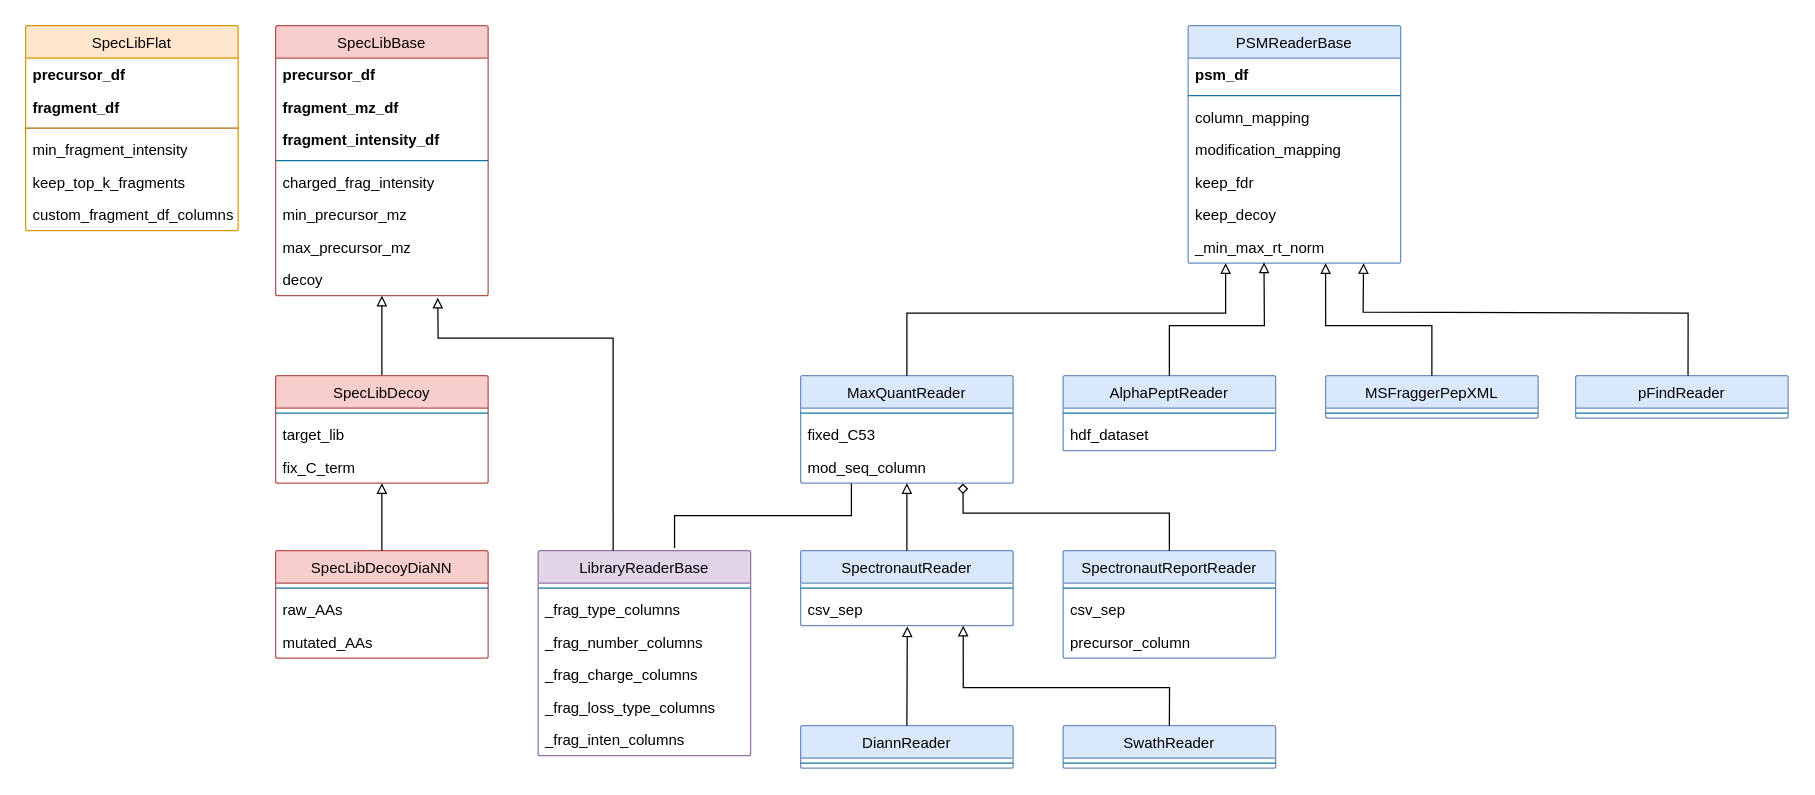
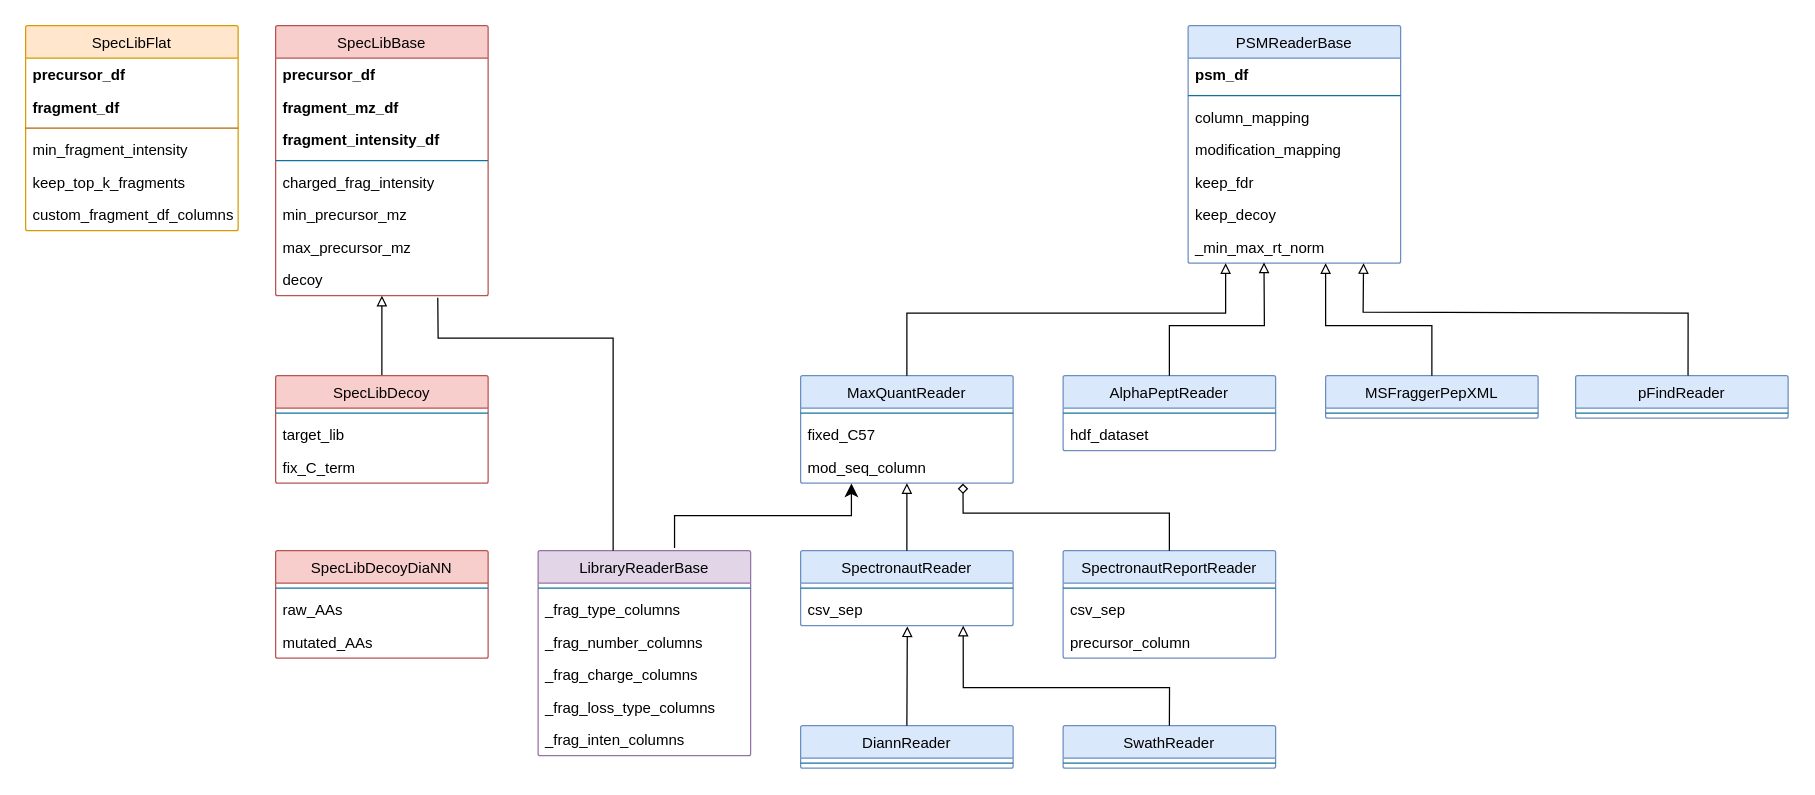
(438, 309) -> (438, 304)
(843, 435) -> (843, 435)
(851, 491) -> (851, 495)
(382, 522) -> none
